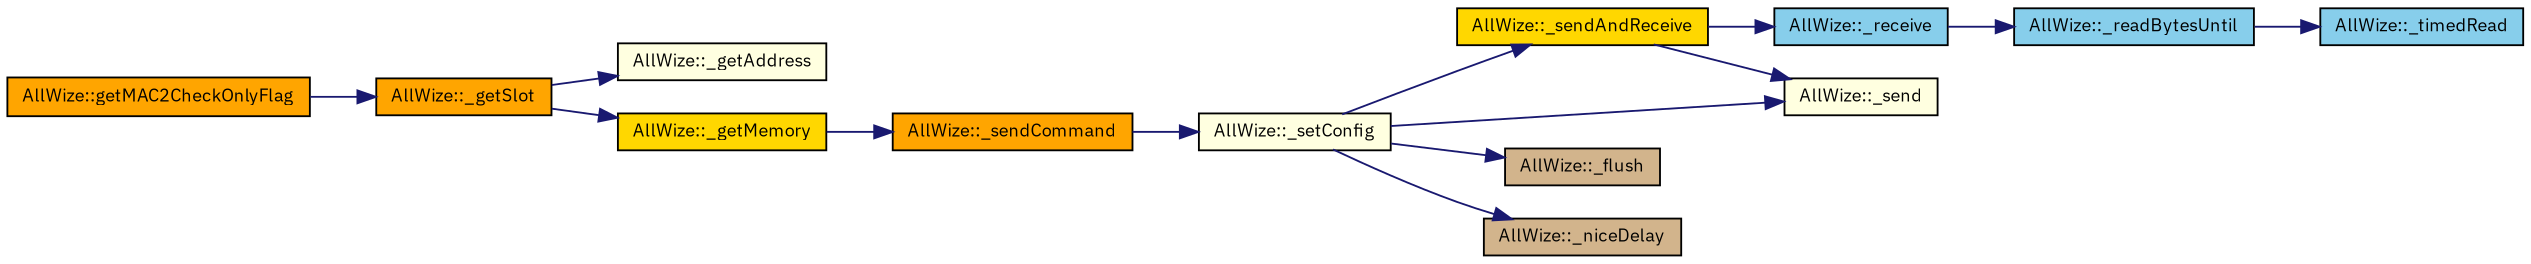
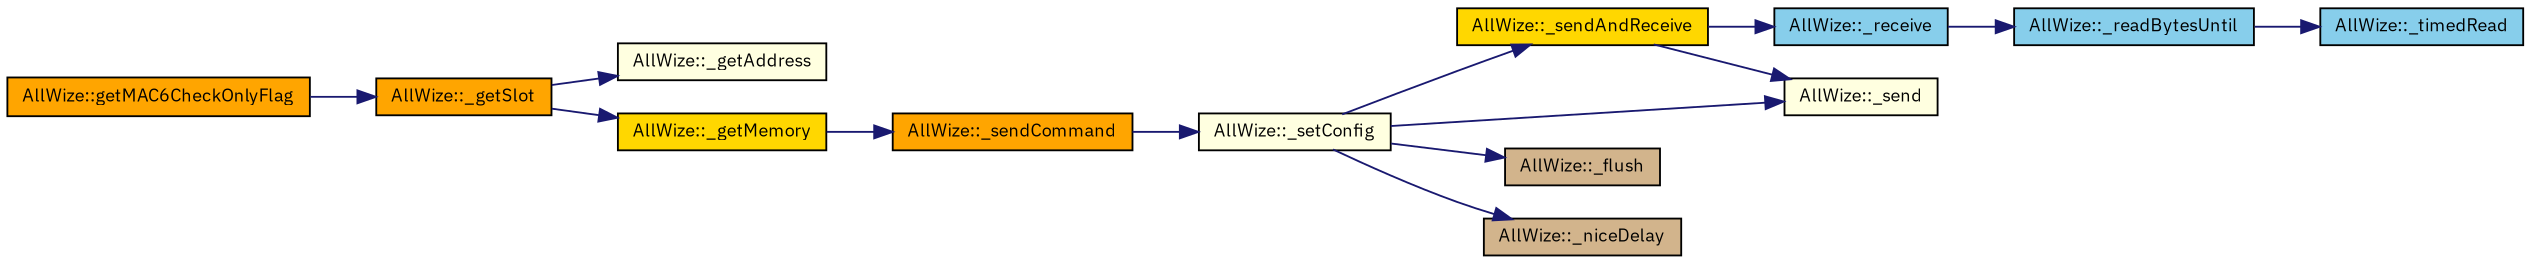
(159, 97) -> (159, 97)
